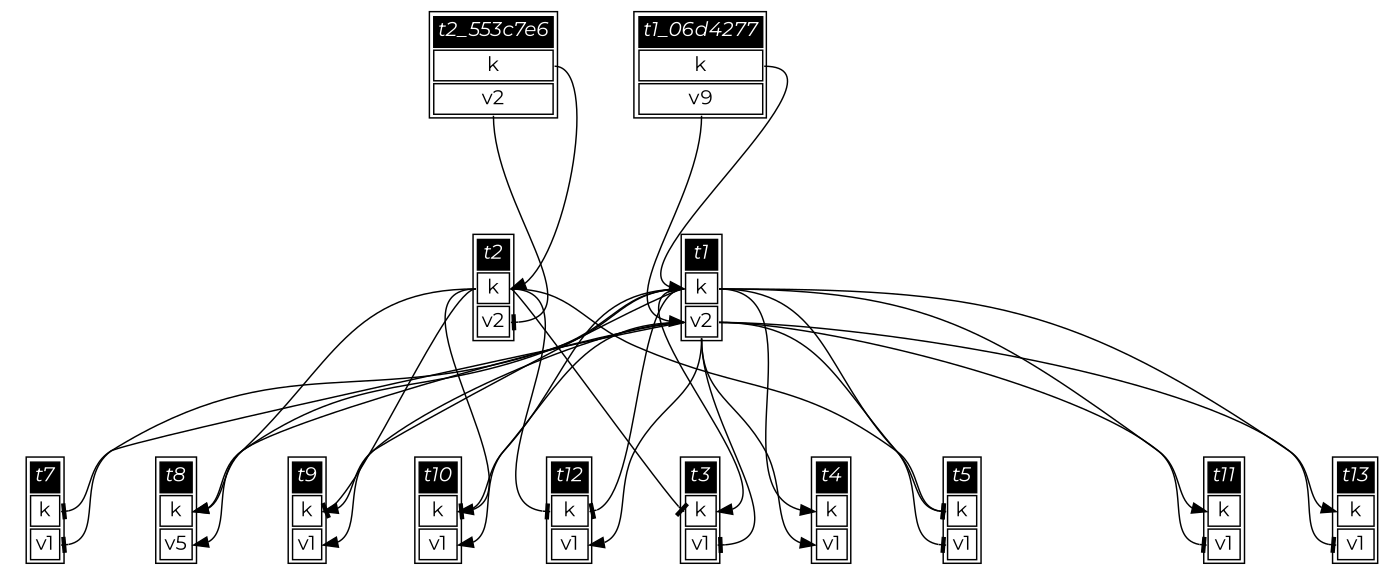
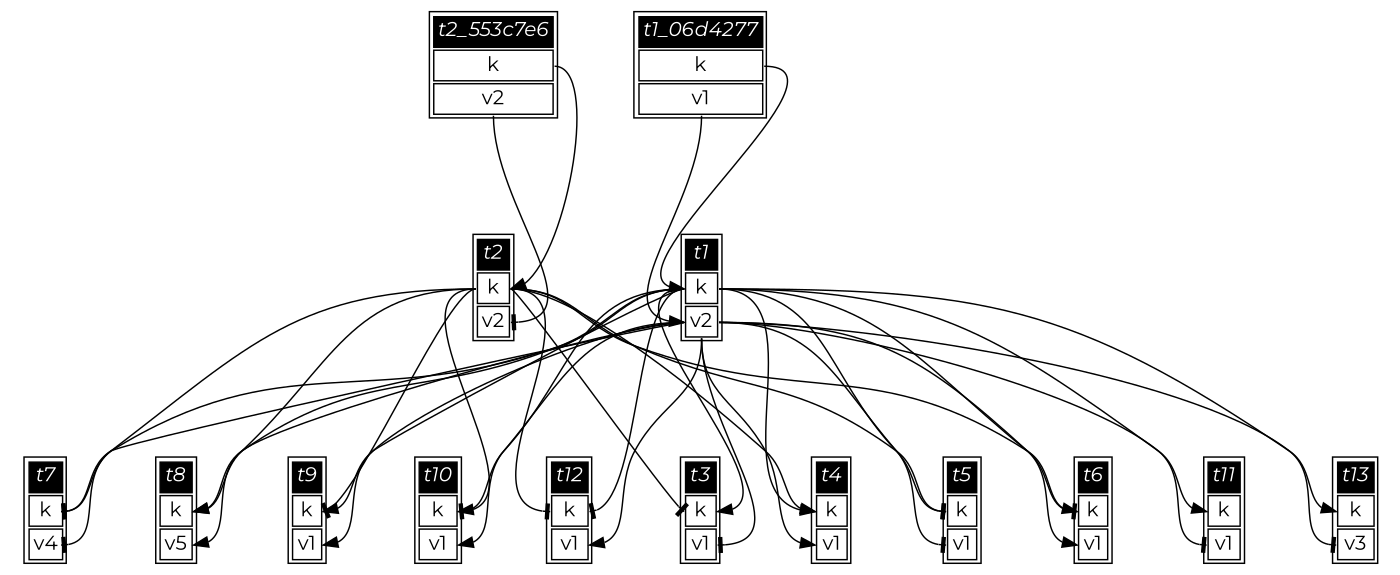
(701, 98) -> (701, 98)
none -> (245, 351)
none -> (674, 376)
none -> (1093, 510)
(45, 544) -> (46, 544)
(1356, 544) -> (1356, 544)
